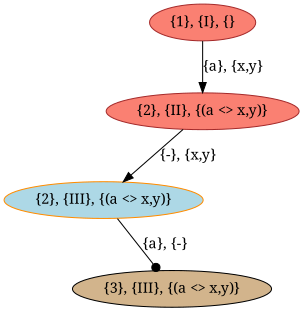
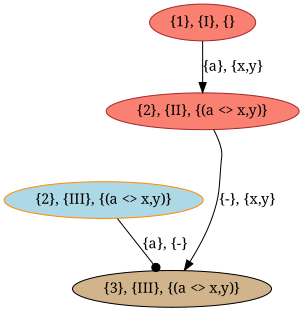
(157, 152) -> (218, 198)
